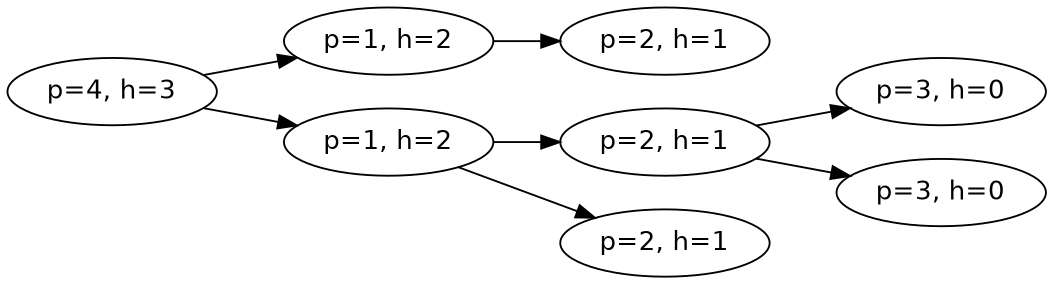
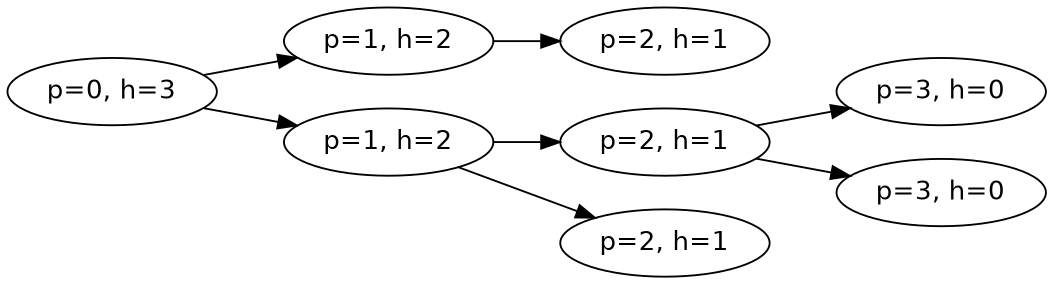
(112, 92) -> (112, 92)
